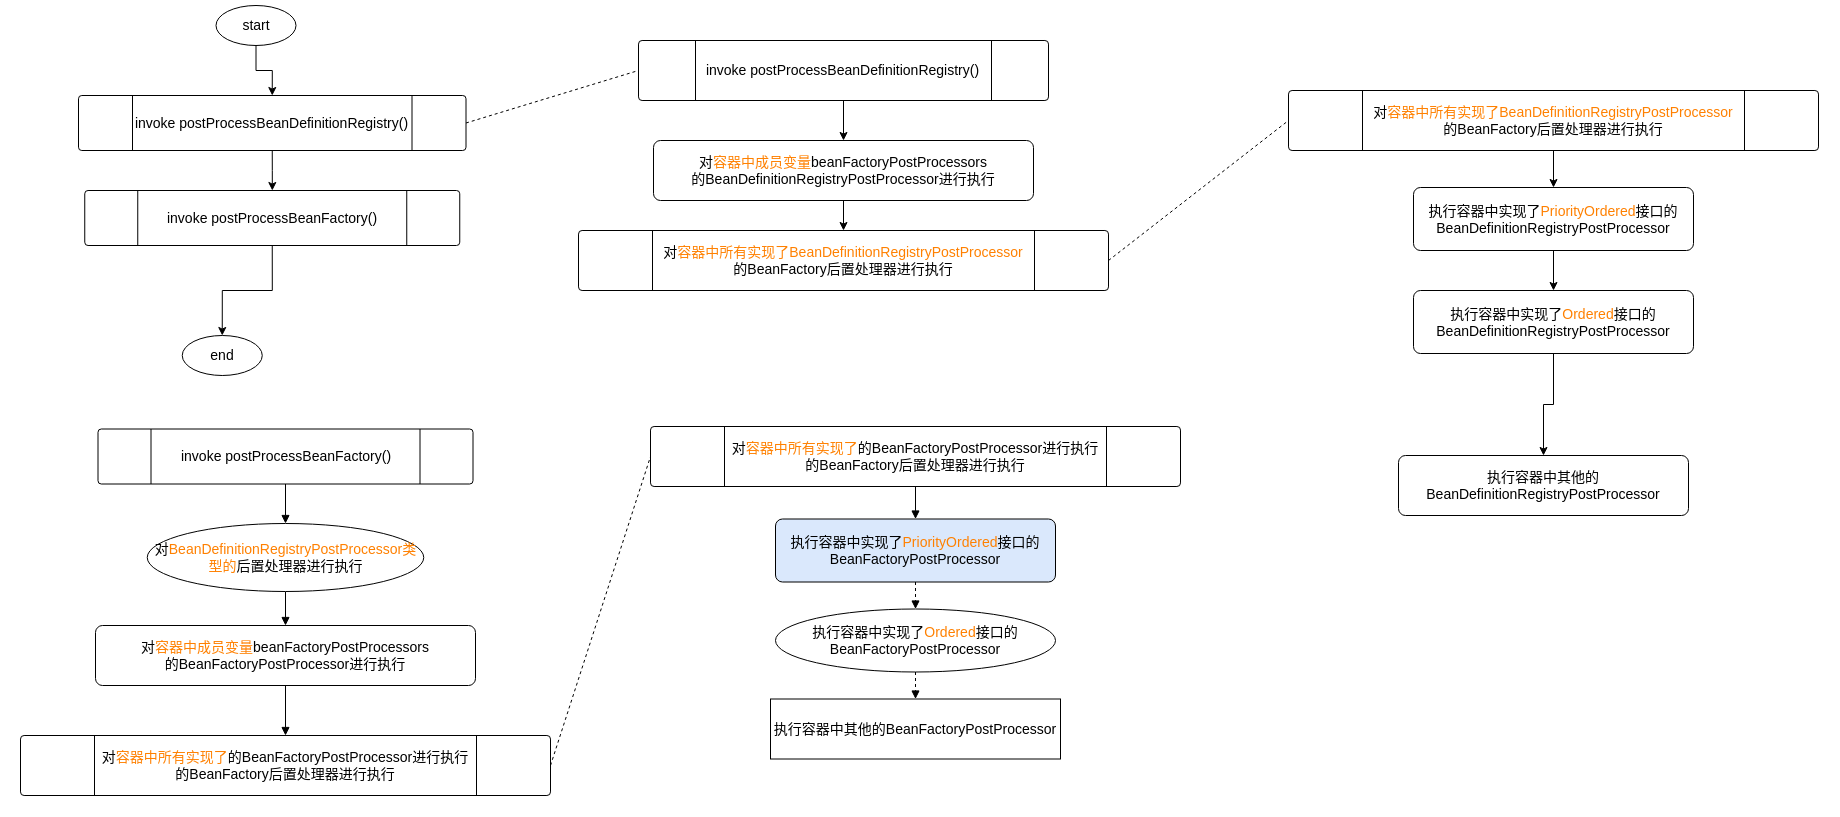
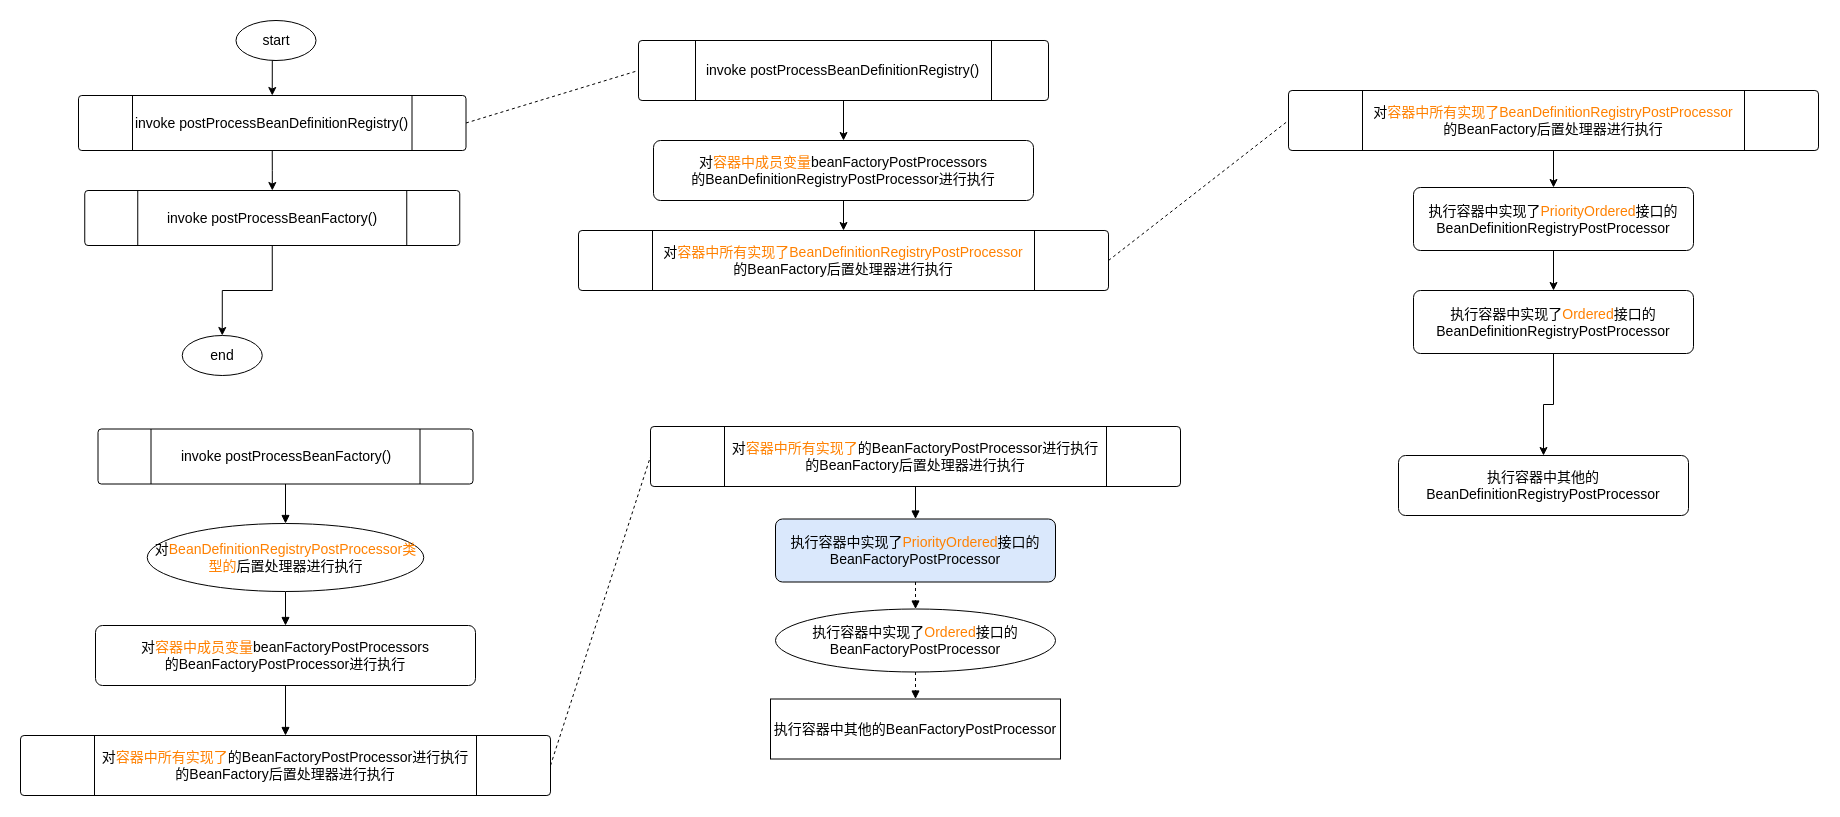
(256, 26) -> (276, 41)
